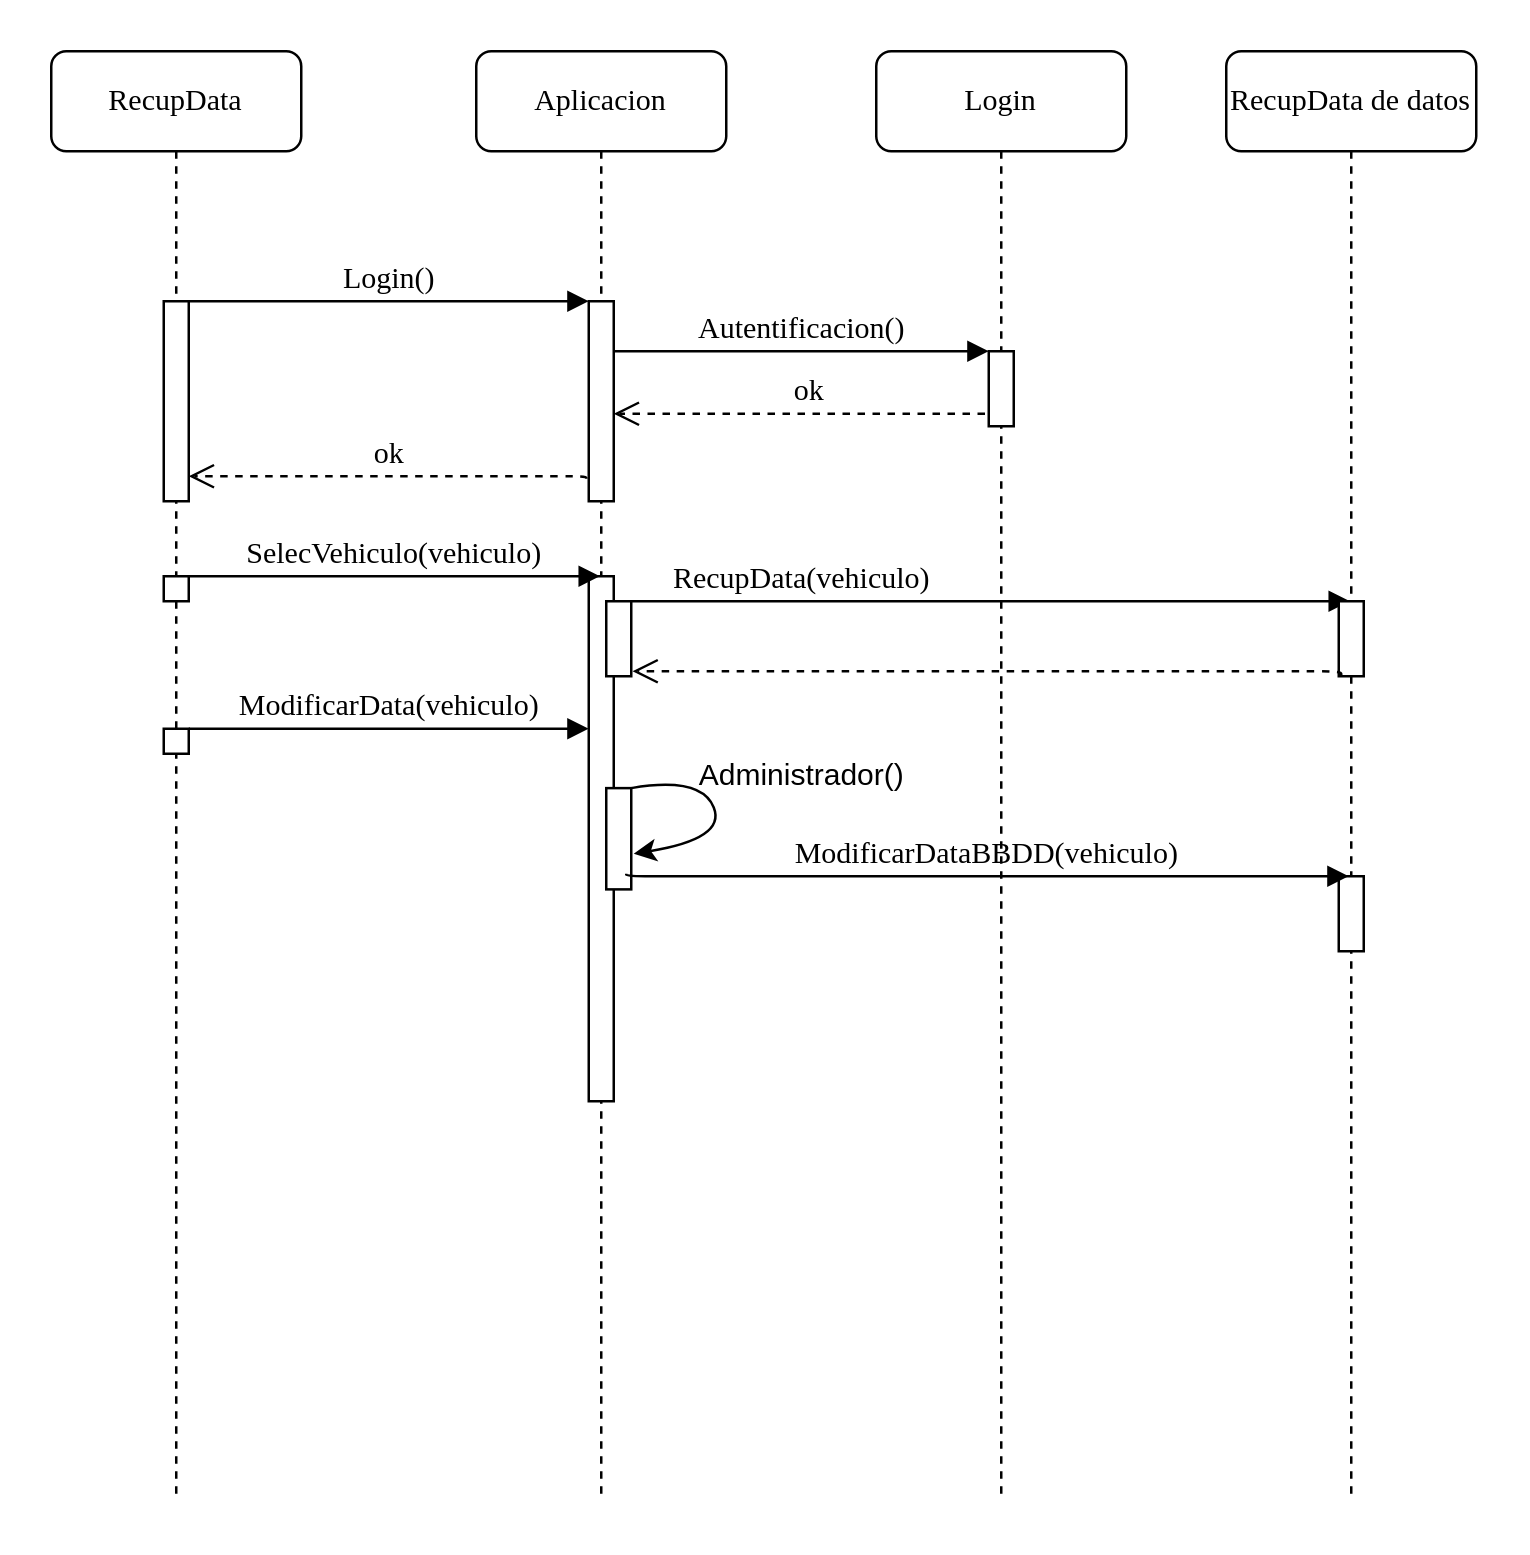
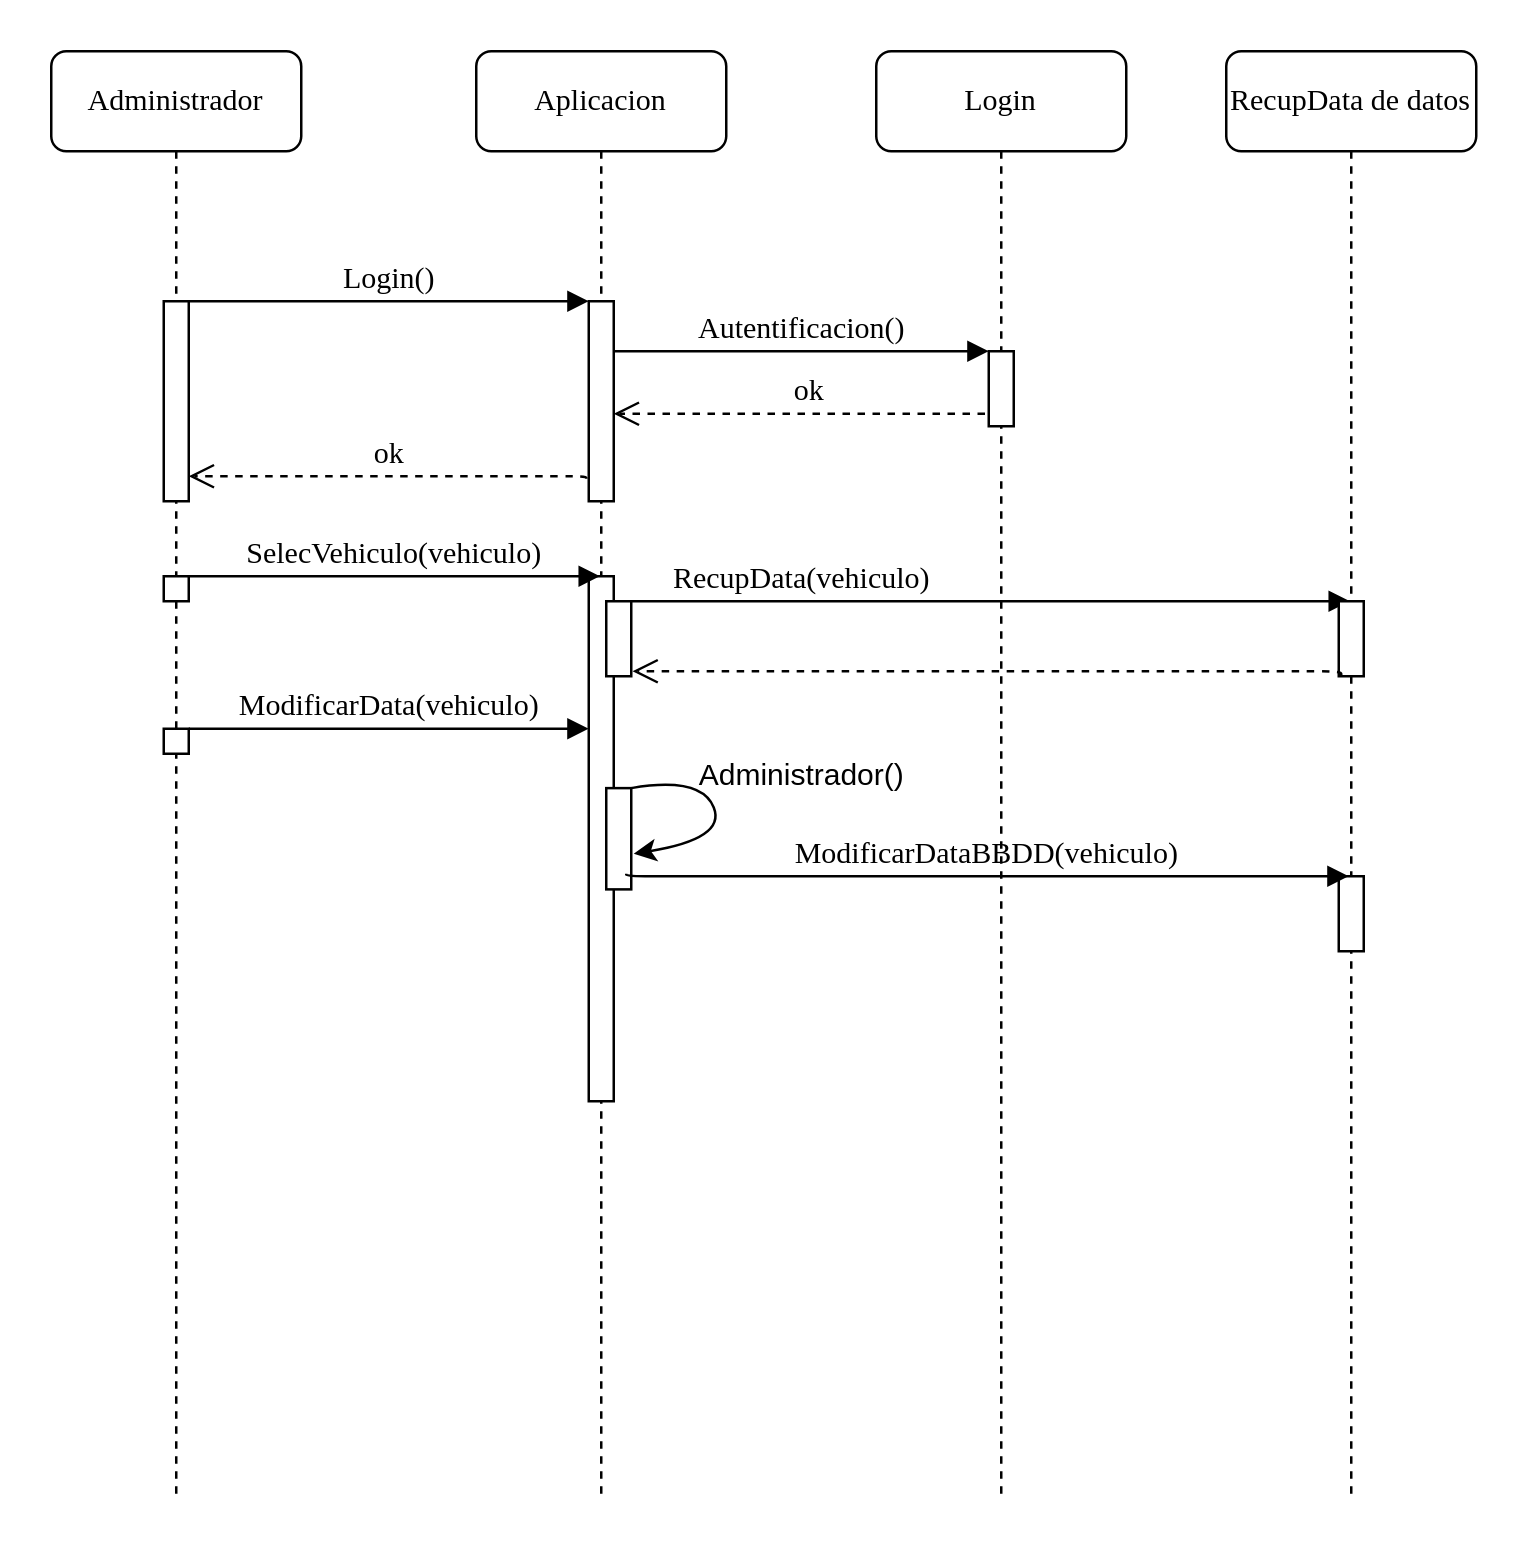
(176, 101) -> (176, 101)
